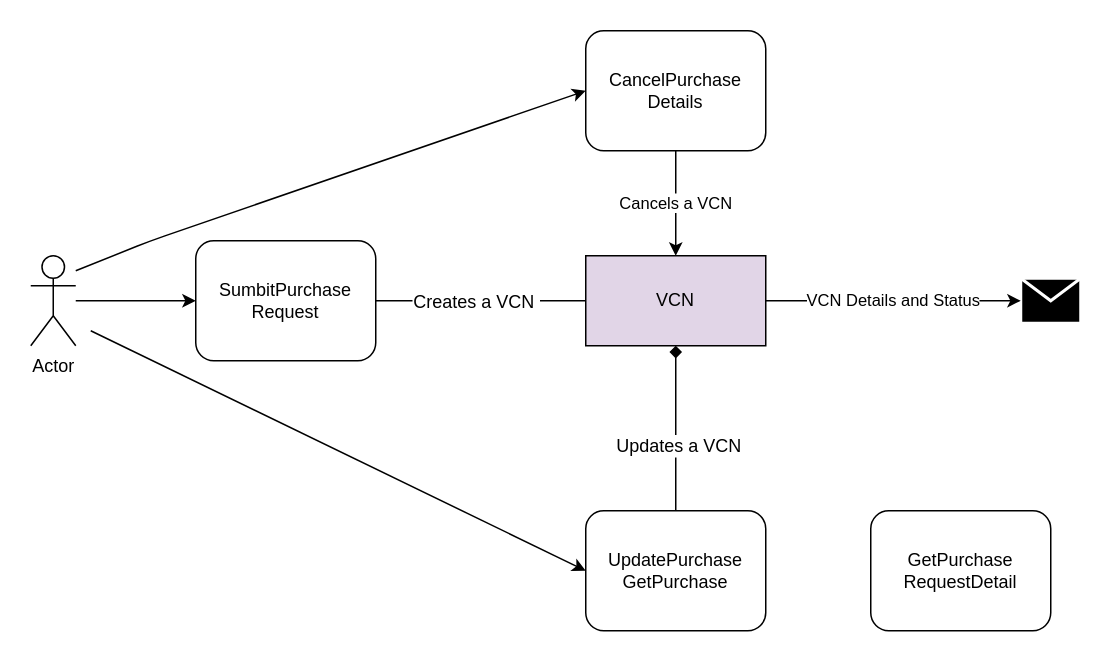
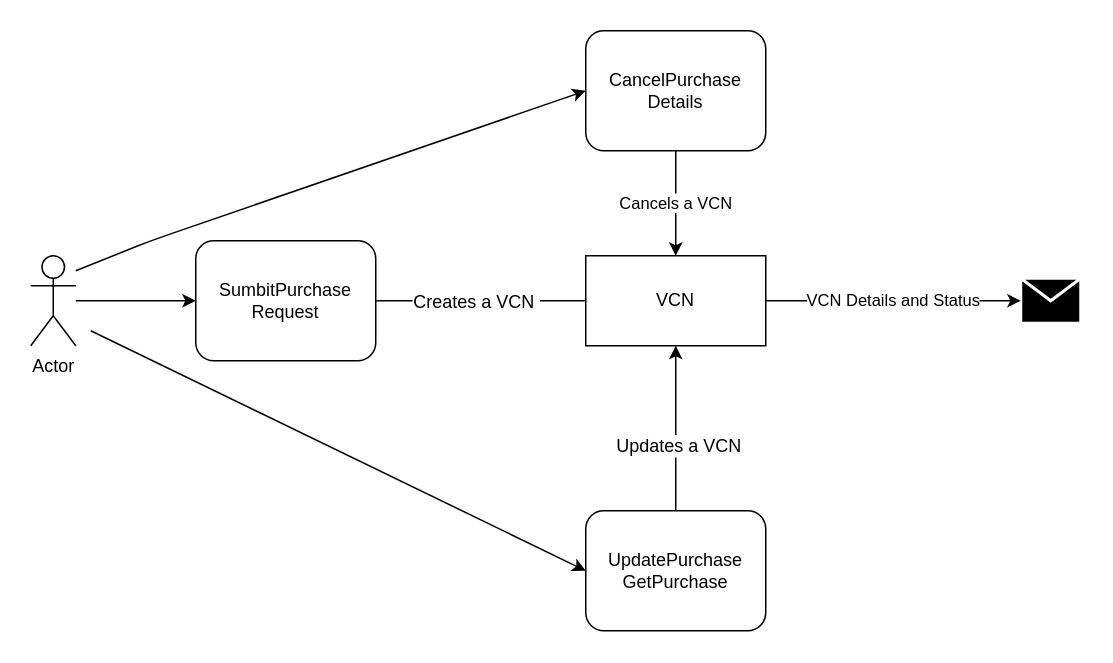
(676, 301) -> (676, 301)
(676, 358) -> (676, 357)
(961, 571) -> none
